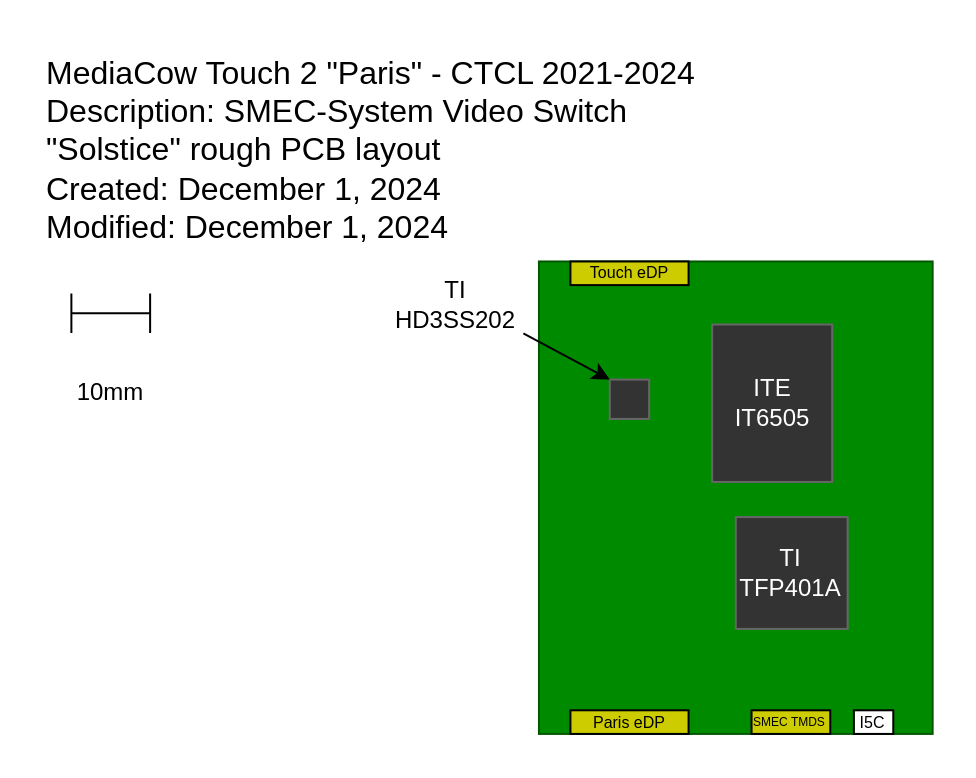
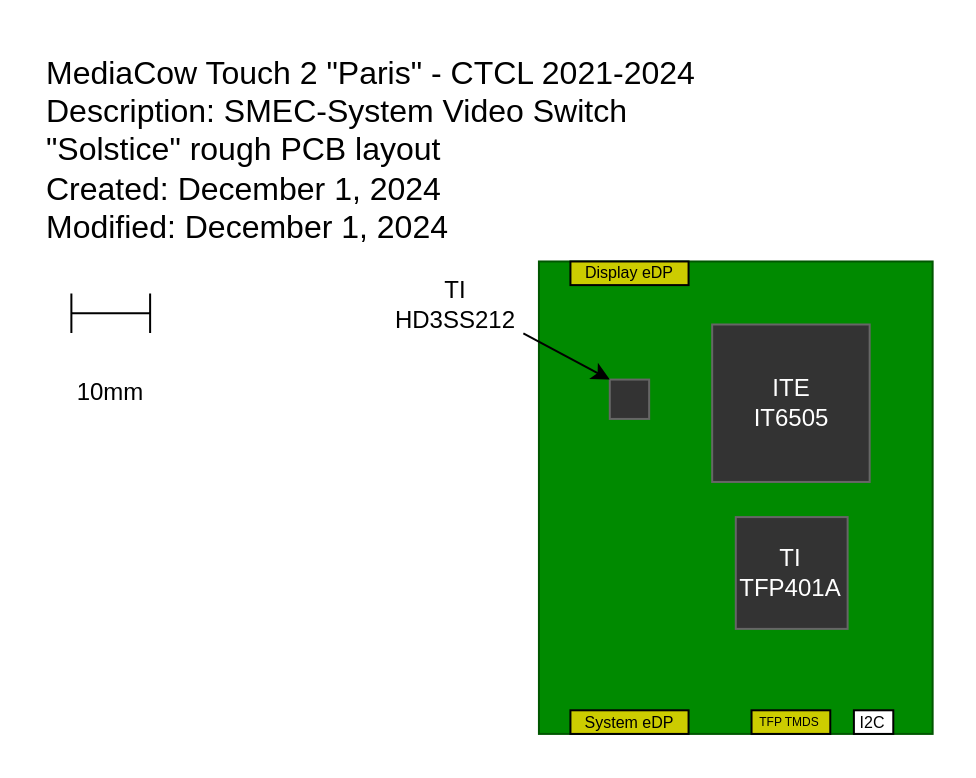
(630, 273) -> (630, 273)
(456, 305) -> (456, 305)
(772, 403) -> (791, 403)
(630, 723) -> (630, 723)
(790, 723) -> (790, 723)
(873, 723) -> (873, 723)
